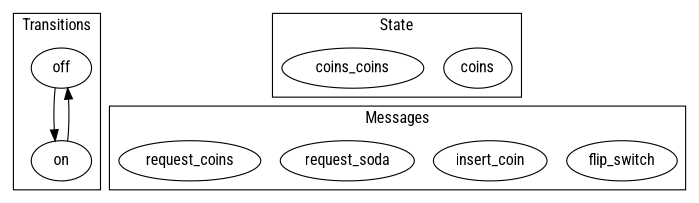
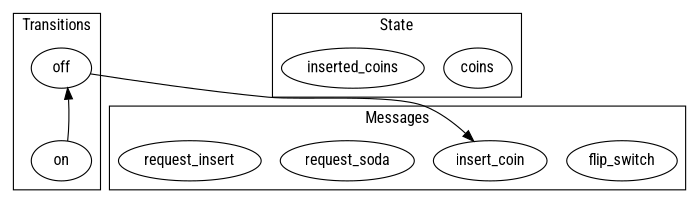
(353, 68) -> (353, 68)
(54, 109) -> (263, 97)
(190, 161) -> (190, 161)
